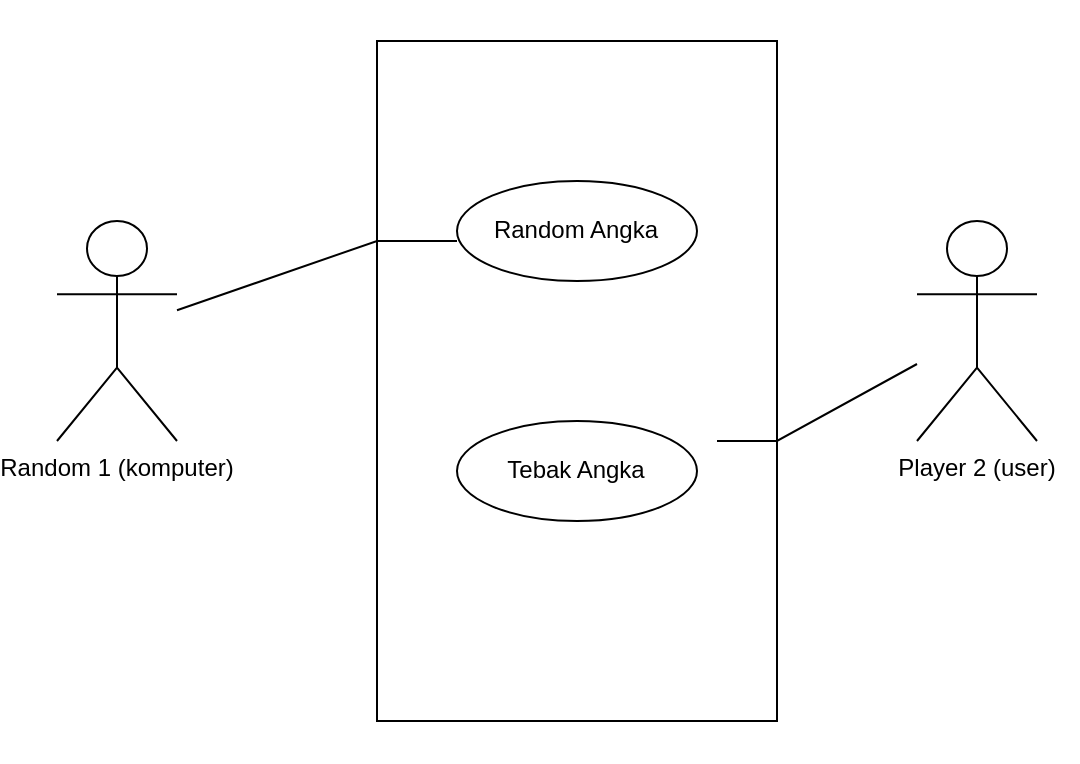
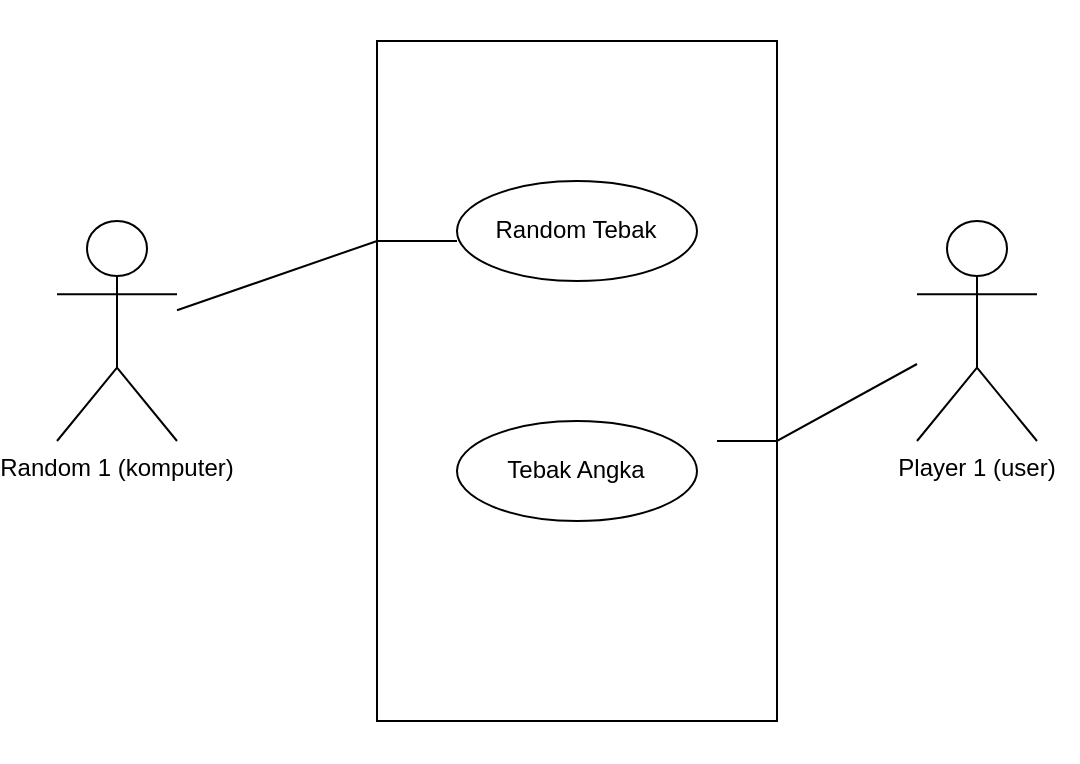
(577, 231) -> (577, 231)
(978, 469) -> (978, 469)
